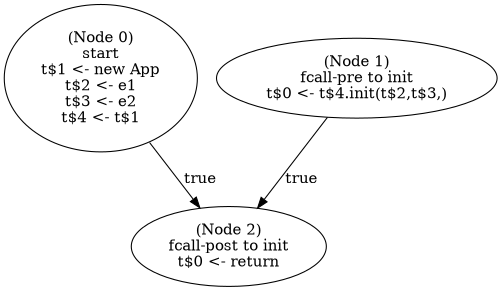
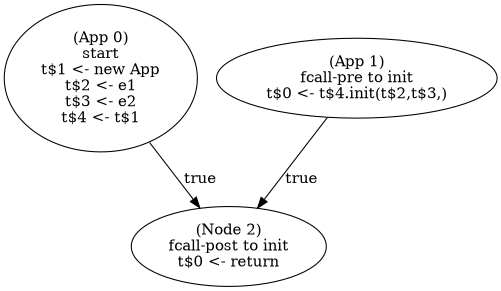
(101, 78) -> (101, 78)
(357, 78) -> (357, 78)
